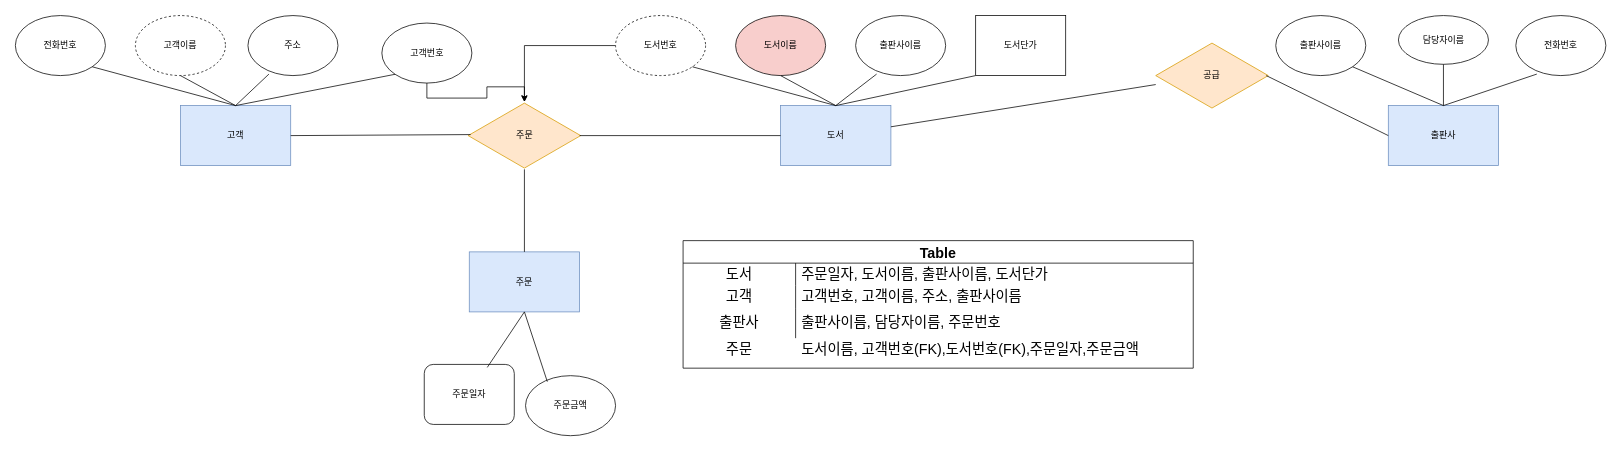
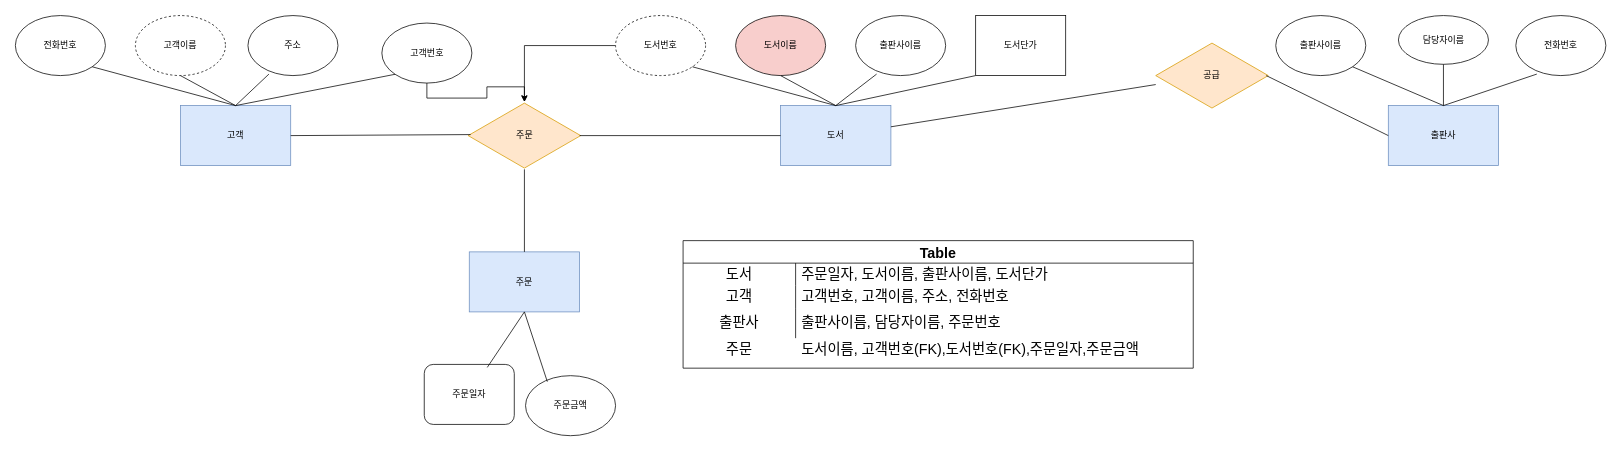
(921, 297) -> (914, 297)
